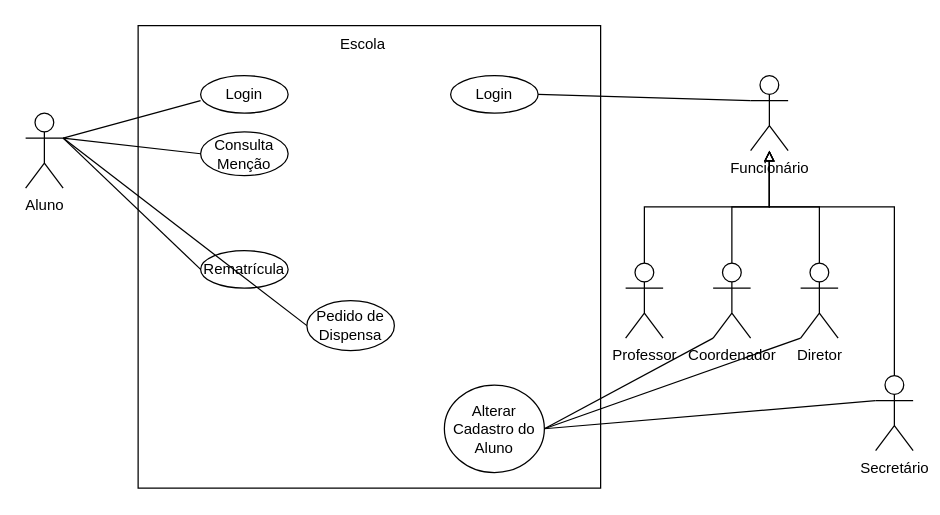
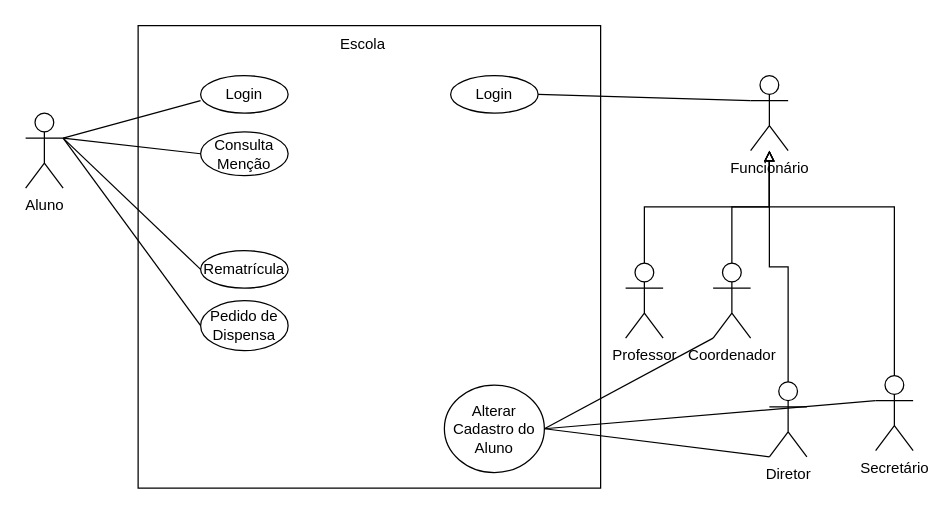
(819, 301) -> (788, 419)
(351, 326) -> (244, 326)
